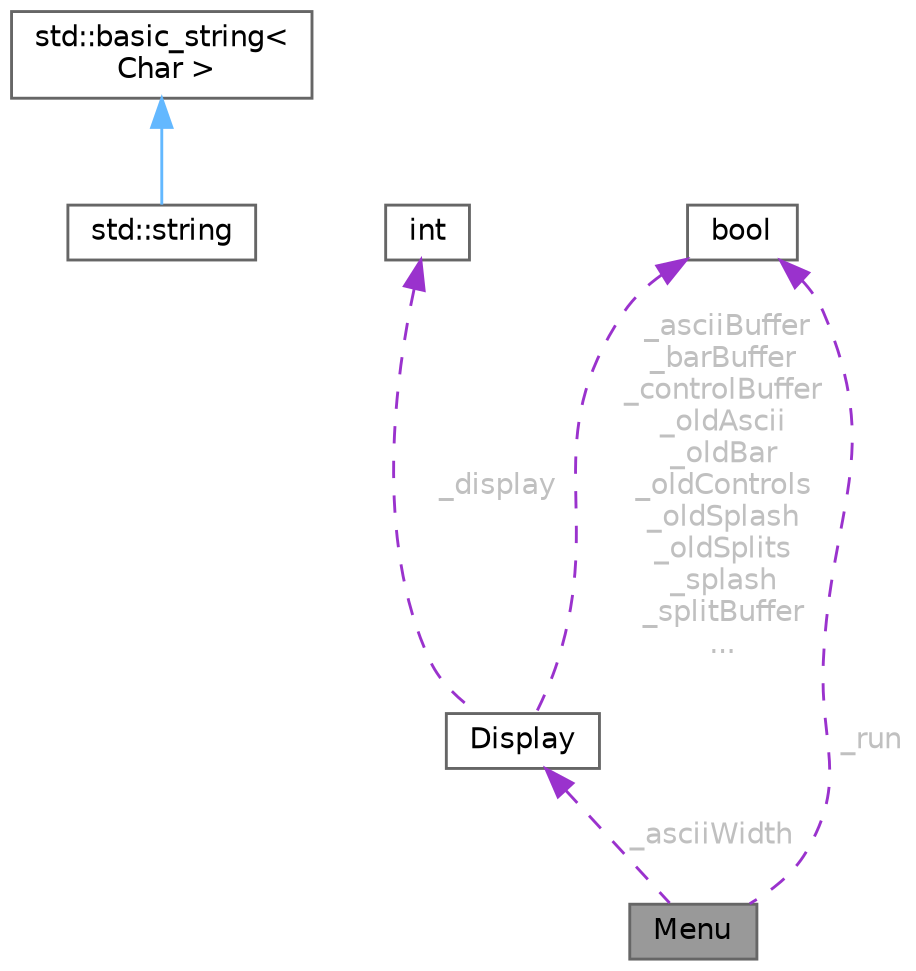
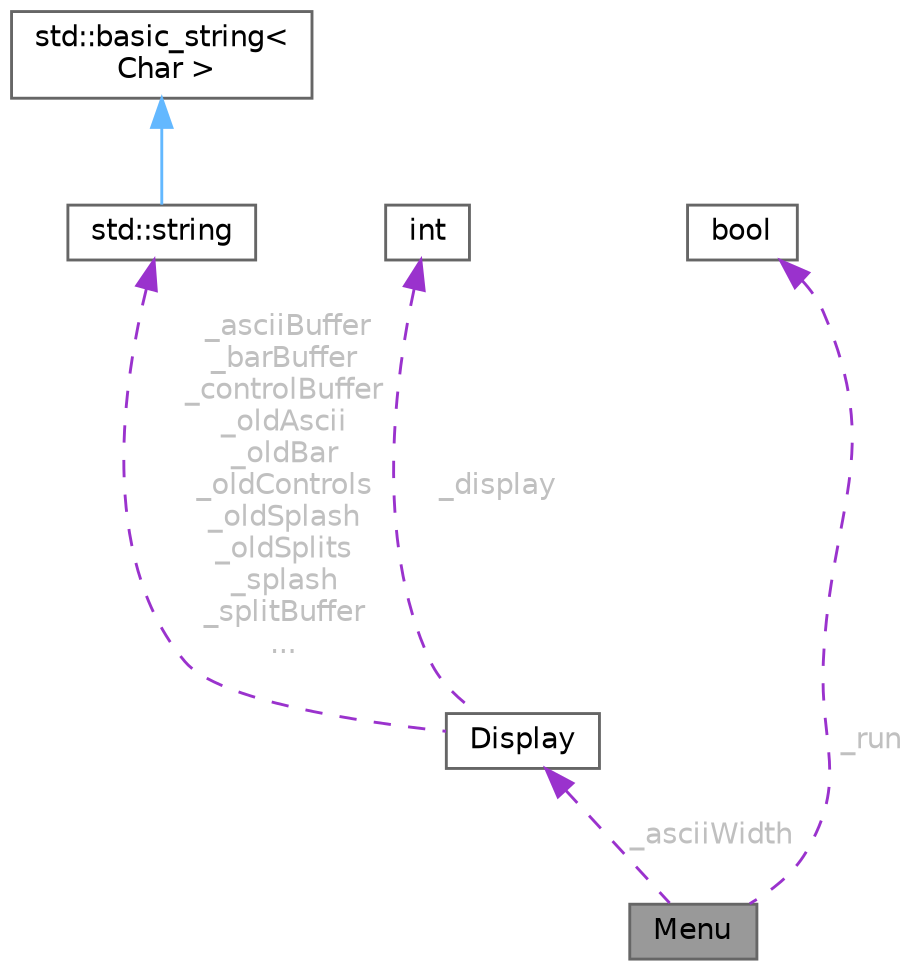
(576, 484) -> (155, 613)
